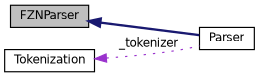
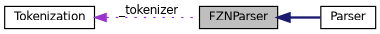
(153, 54) -> (153, 18)
